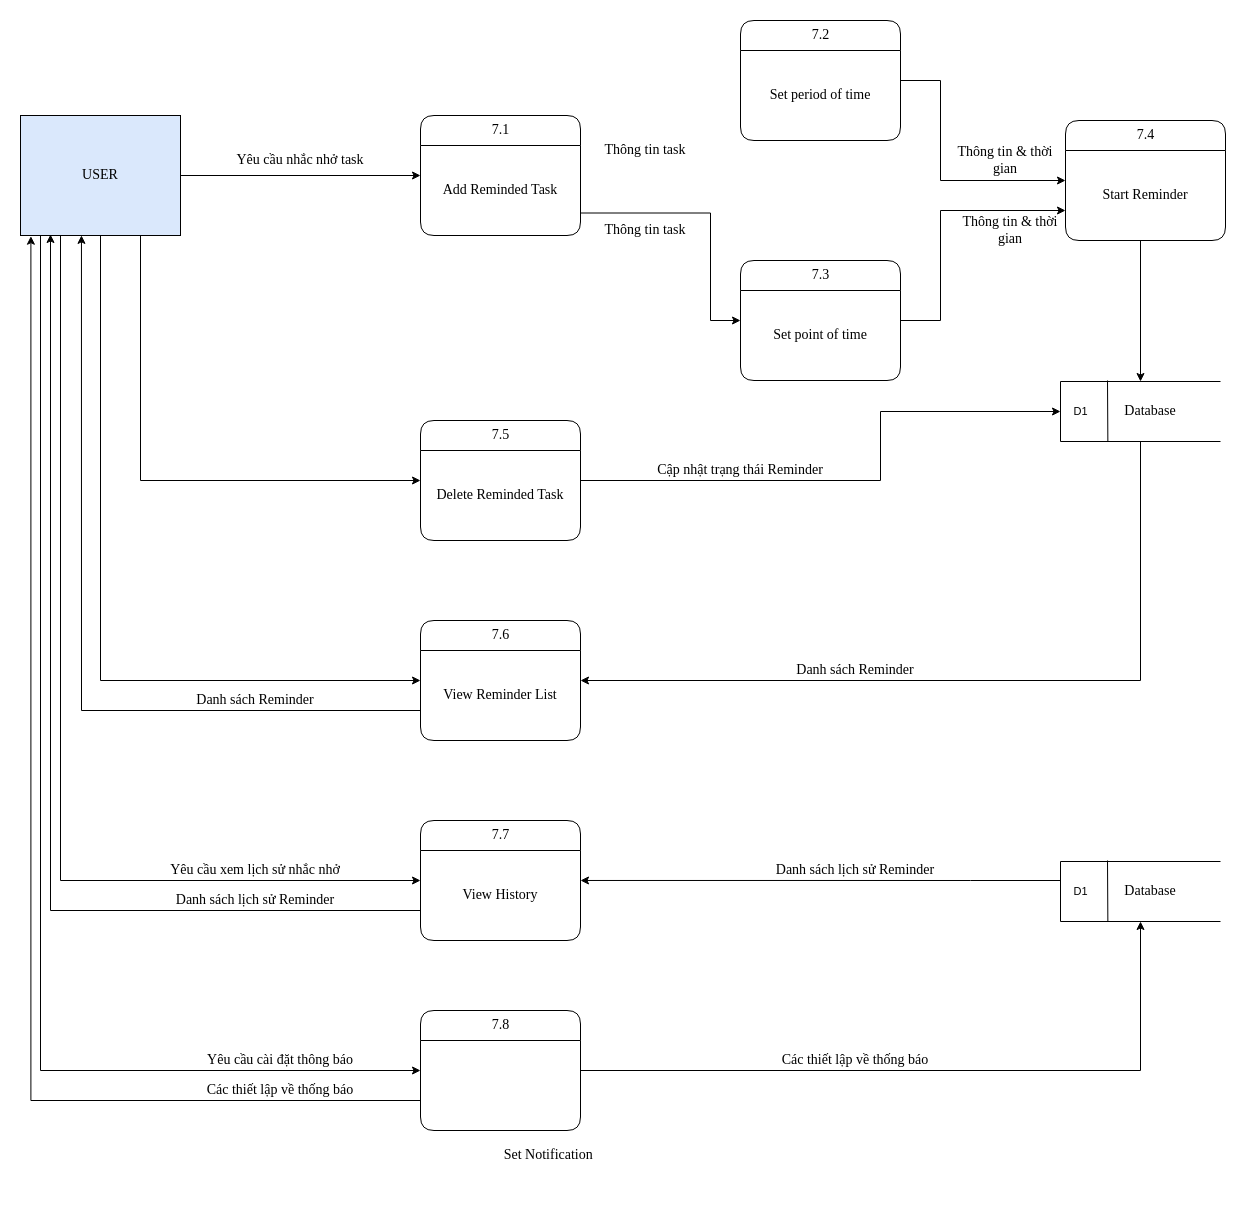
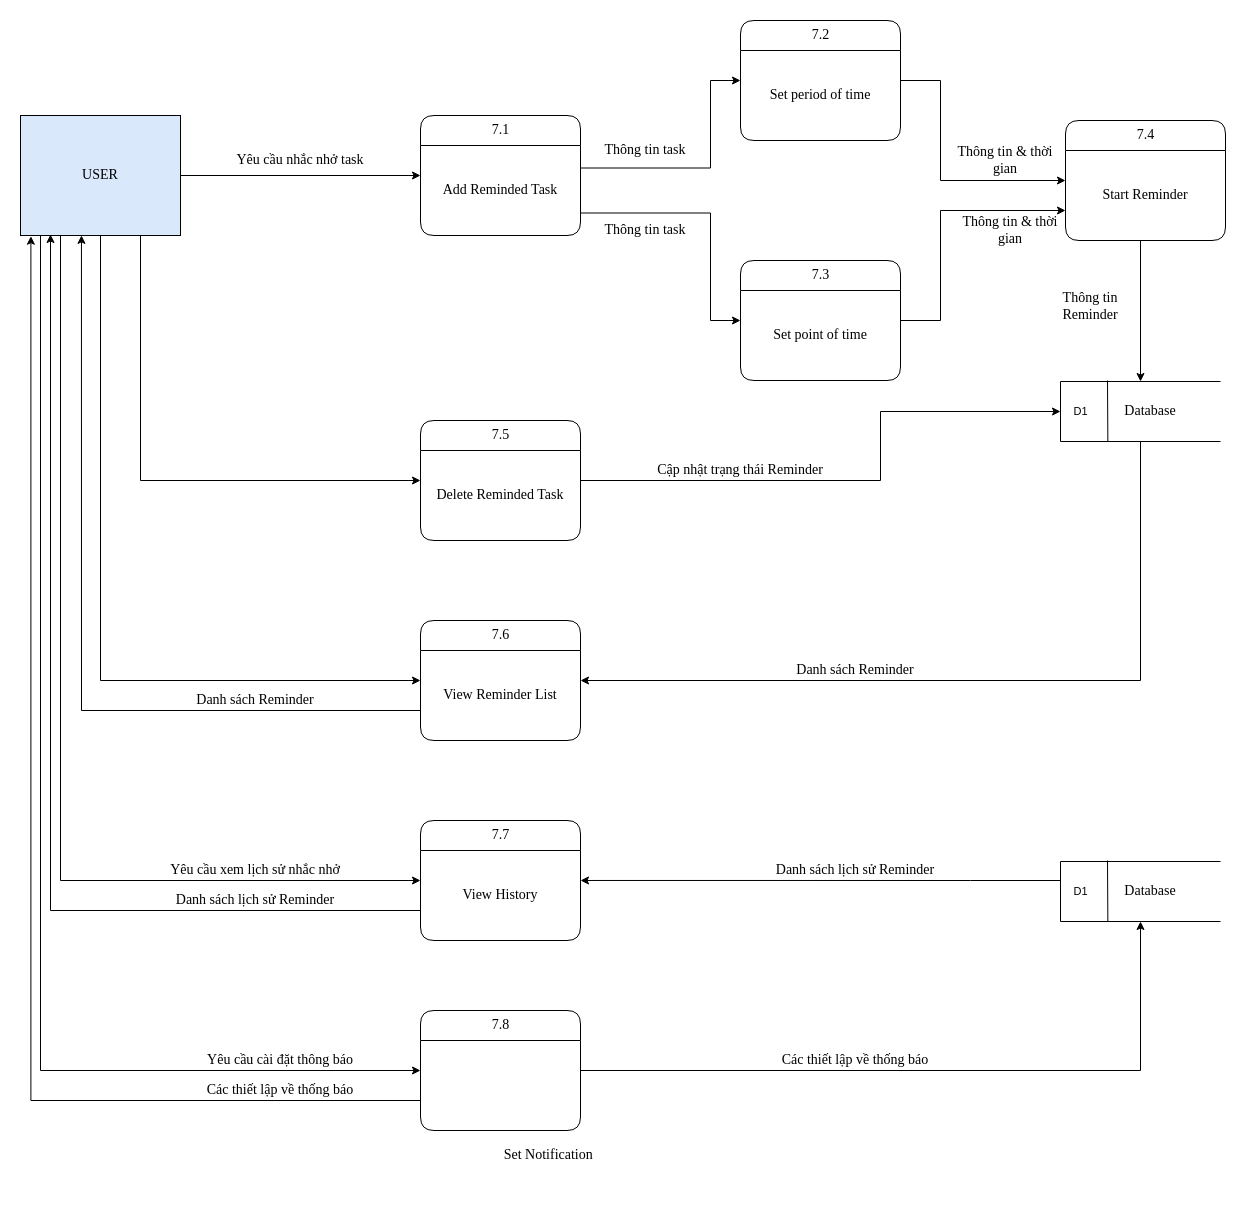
none -> (701, 168)
none -> (1091, 307)
